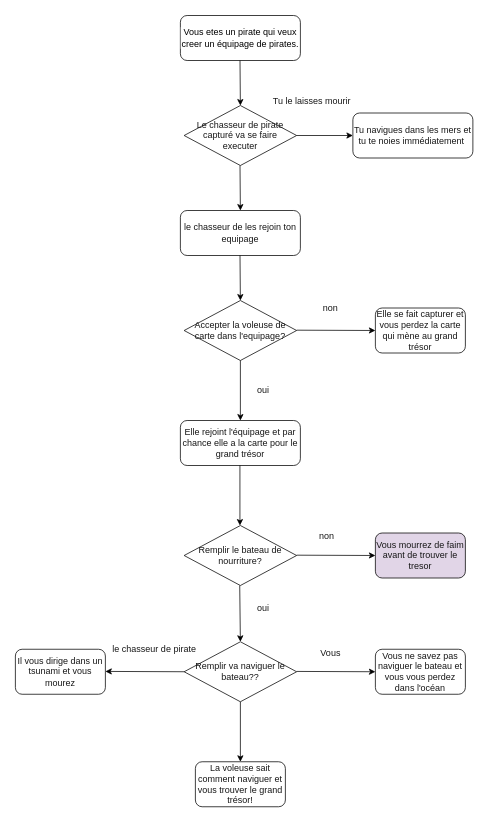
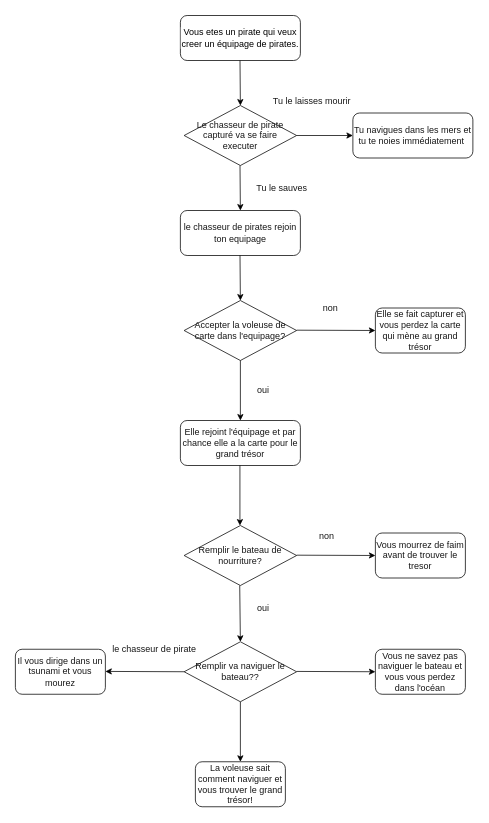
none -> (282, 188)
(240, 233) -> (240, 233)
(420, 555) -> (420, 555)
(330, 653) -> none
